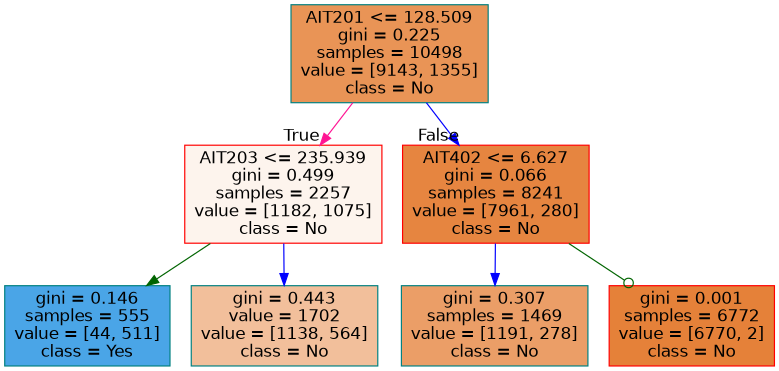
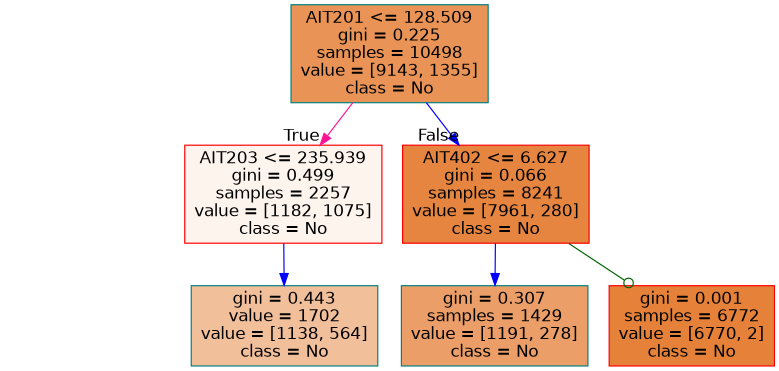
(87, 326) -> none
(495, 326) -> (495, 326)
